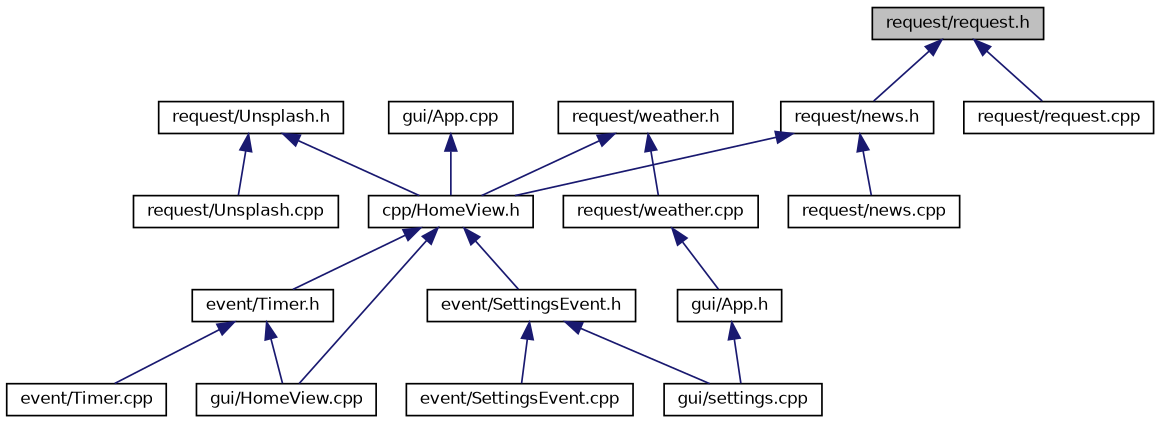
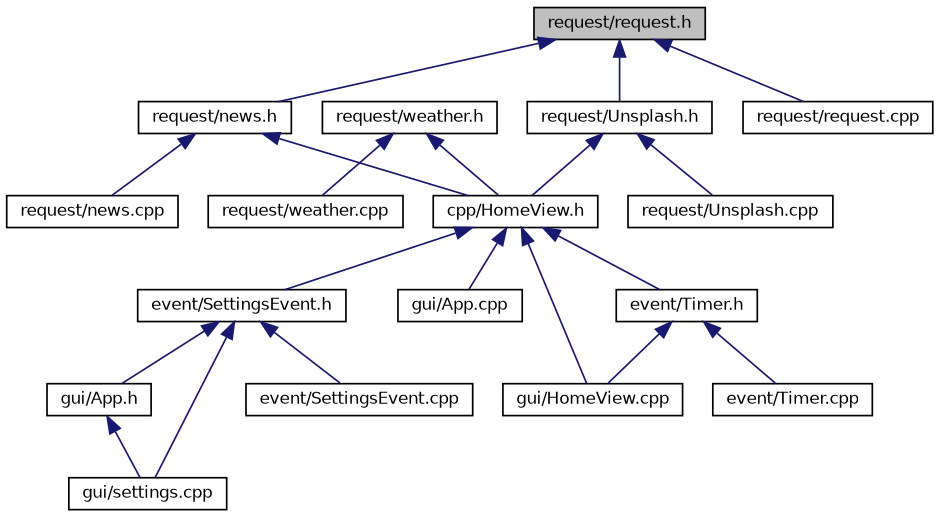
none -> (620, 79)
(451, 173) -> (483, 266)
(701, 266) -> (163, 357)
